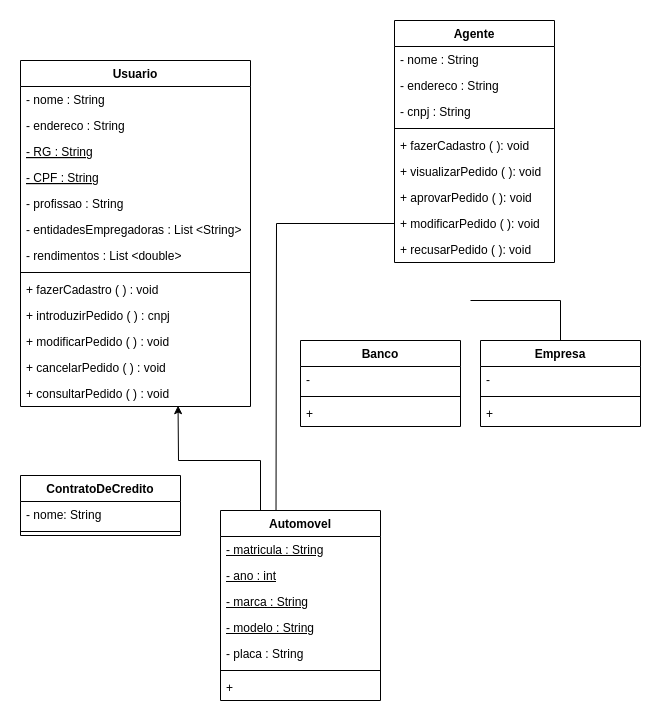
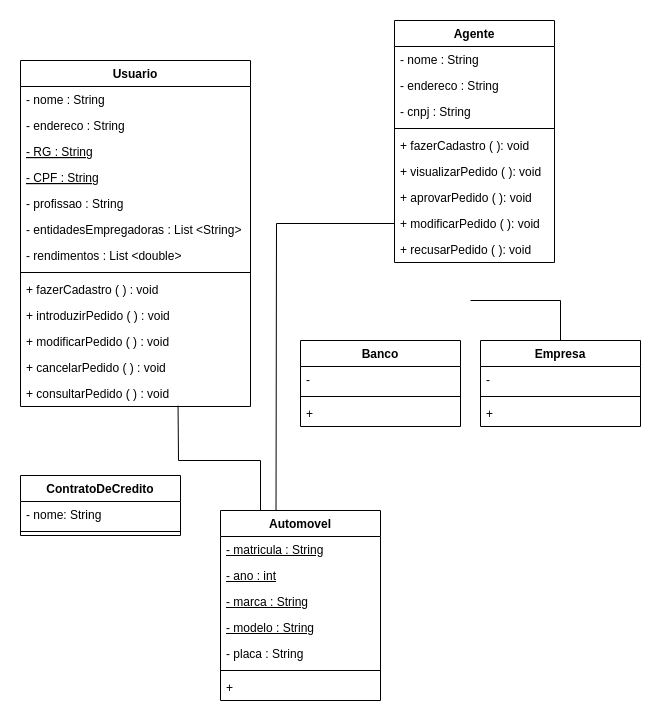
(109, 316) -> (108, 316)
(178, 414) -> (178, 412)
